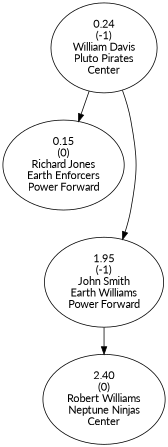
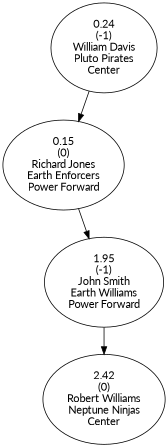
(136, 161) -> (83, 220)
(104, 399) -> (104, 399)
